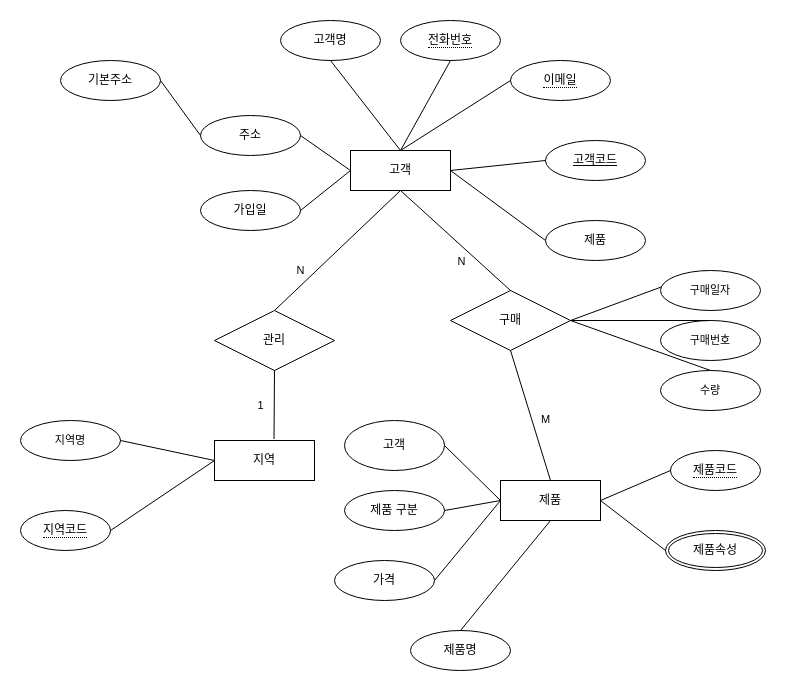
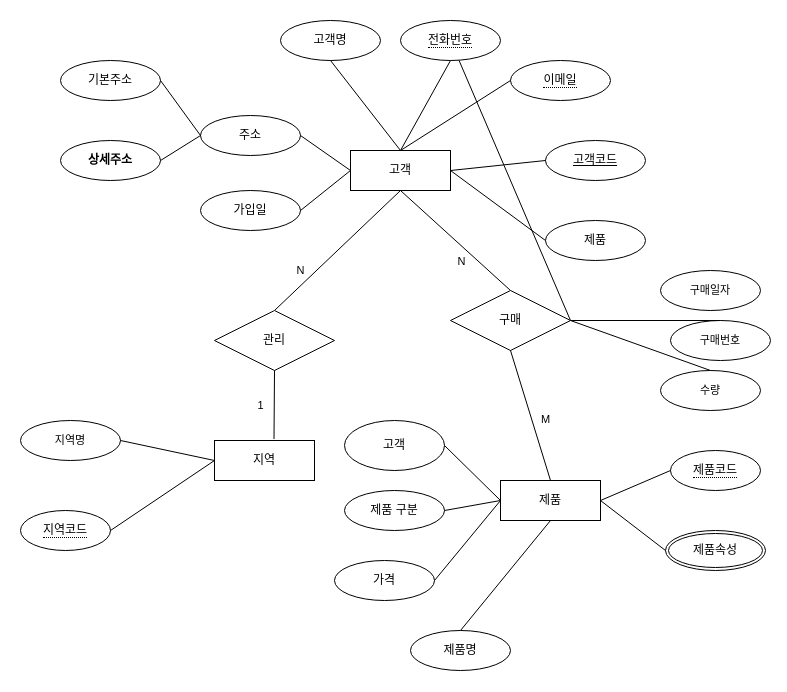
none -> (180, 148)
none -> (111, 161)
(619, 303) -> (494, 143)
(711, 341) -> (721, 341)
